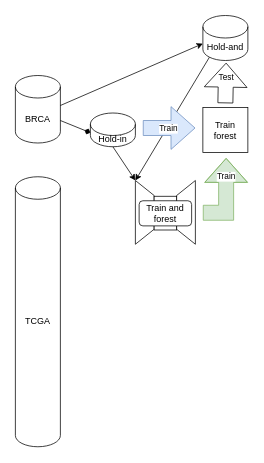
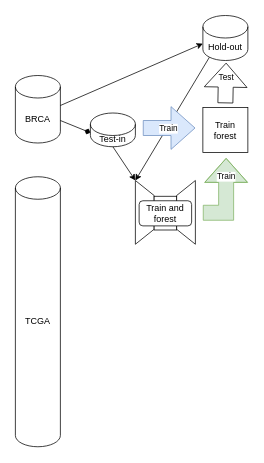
(225, 48) -> (225, 48)
(113, 139) -> (113, 139)
